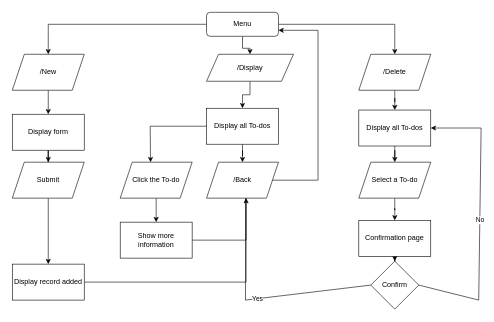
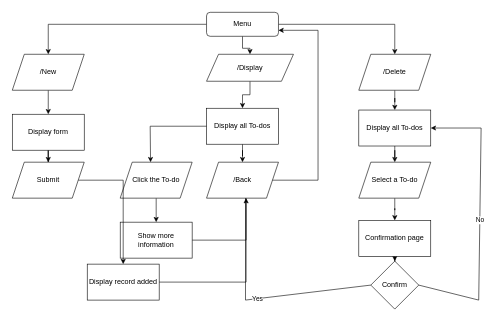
(48, 282) -> (123, 282)
